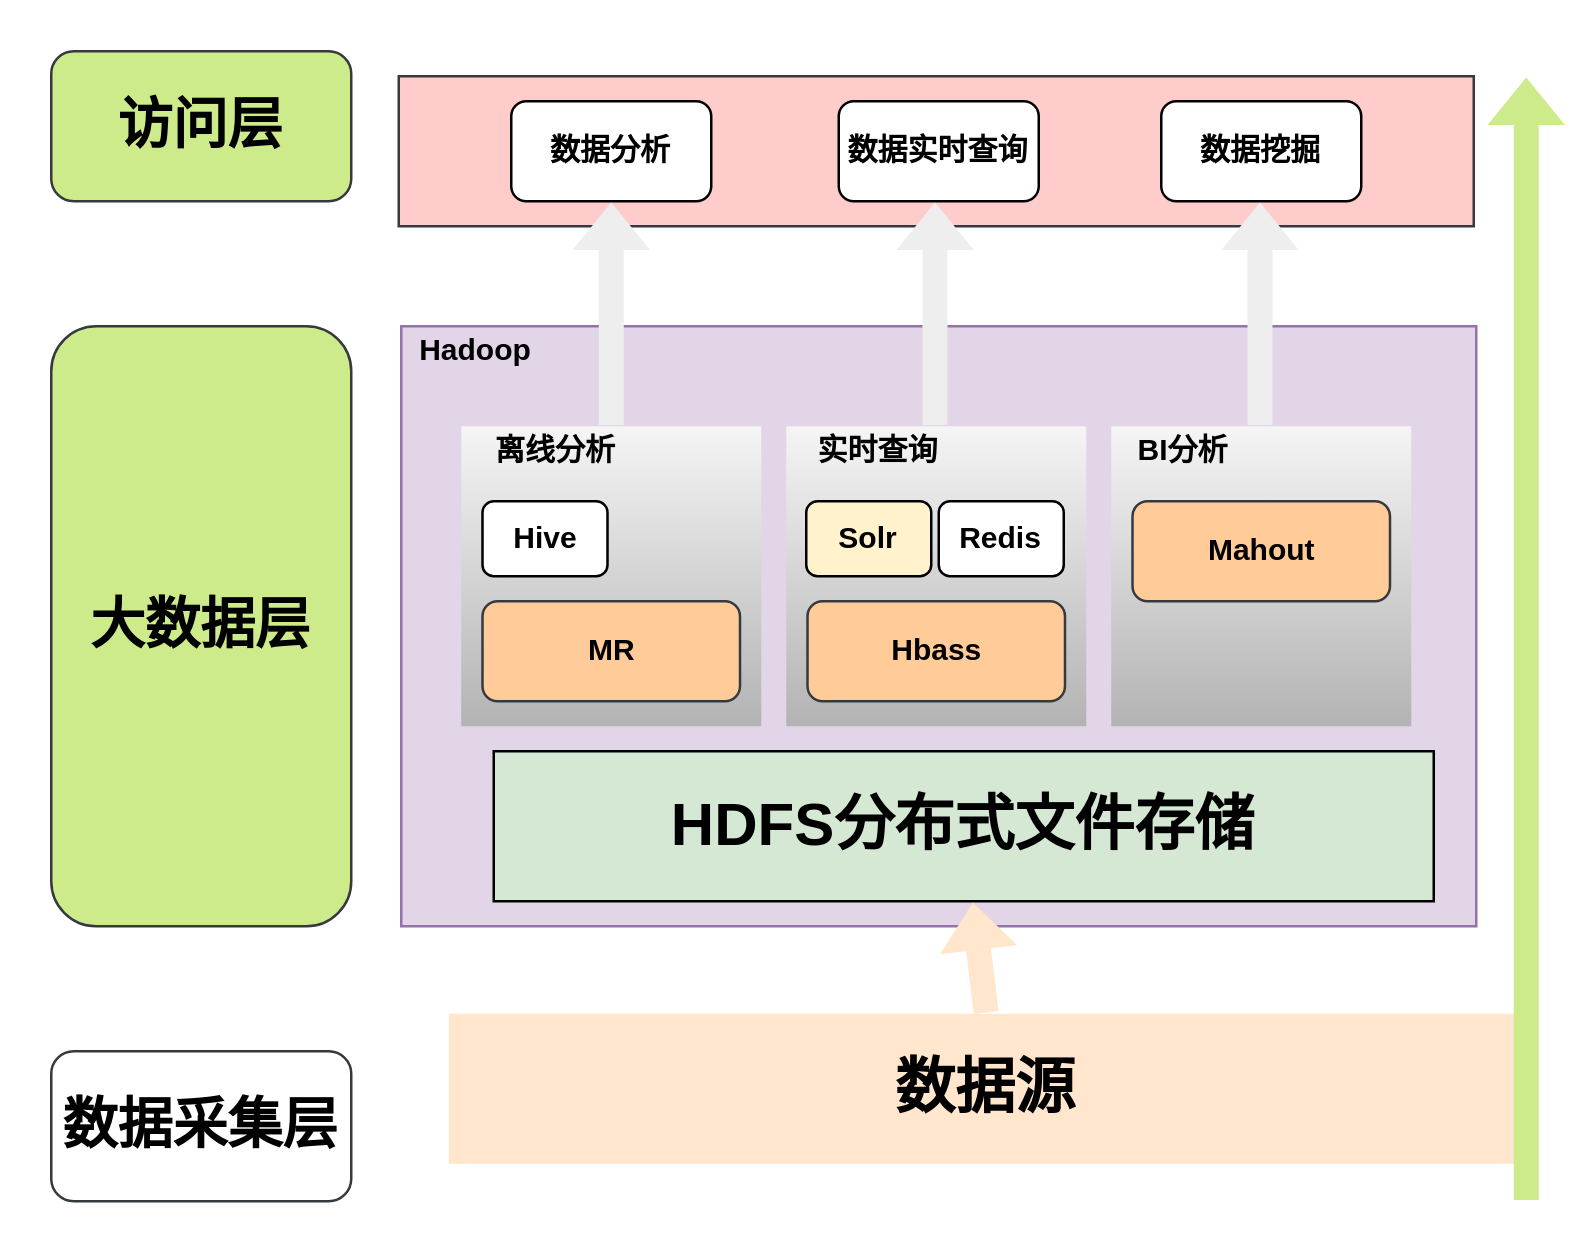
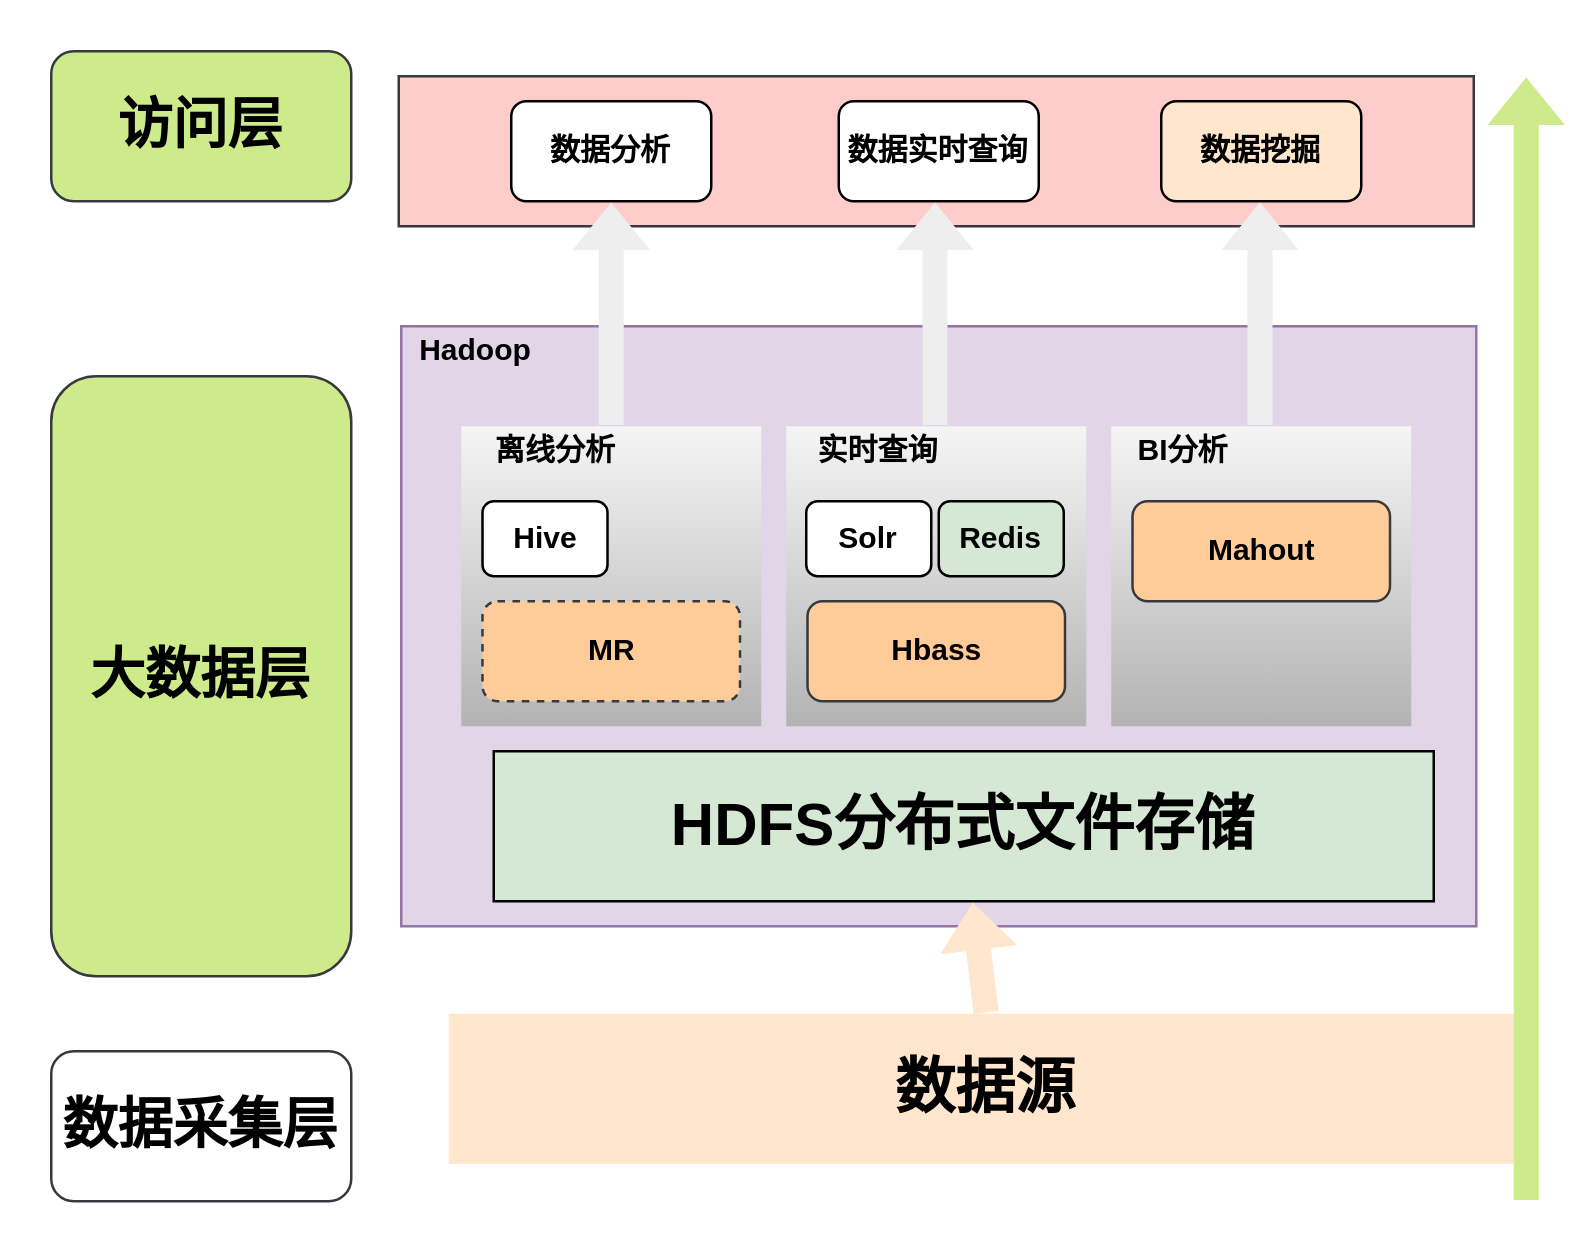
(1261, 151) -> (1261, 151)
(869, 539) -> (869, 539)
(1001, 539) -> (1001, 539)
(201, 626) -> (201, 676)
(611, 651) -> (611, 651)
